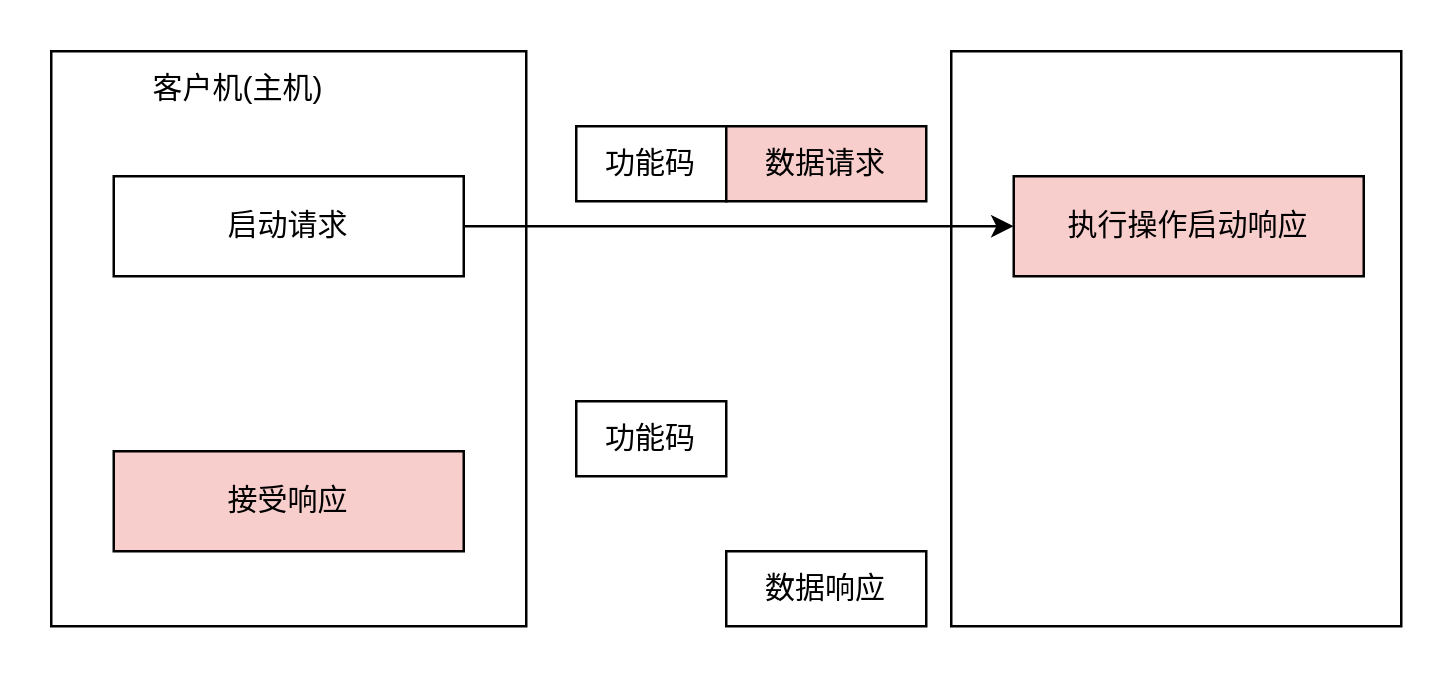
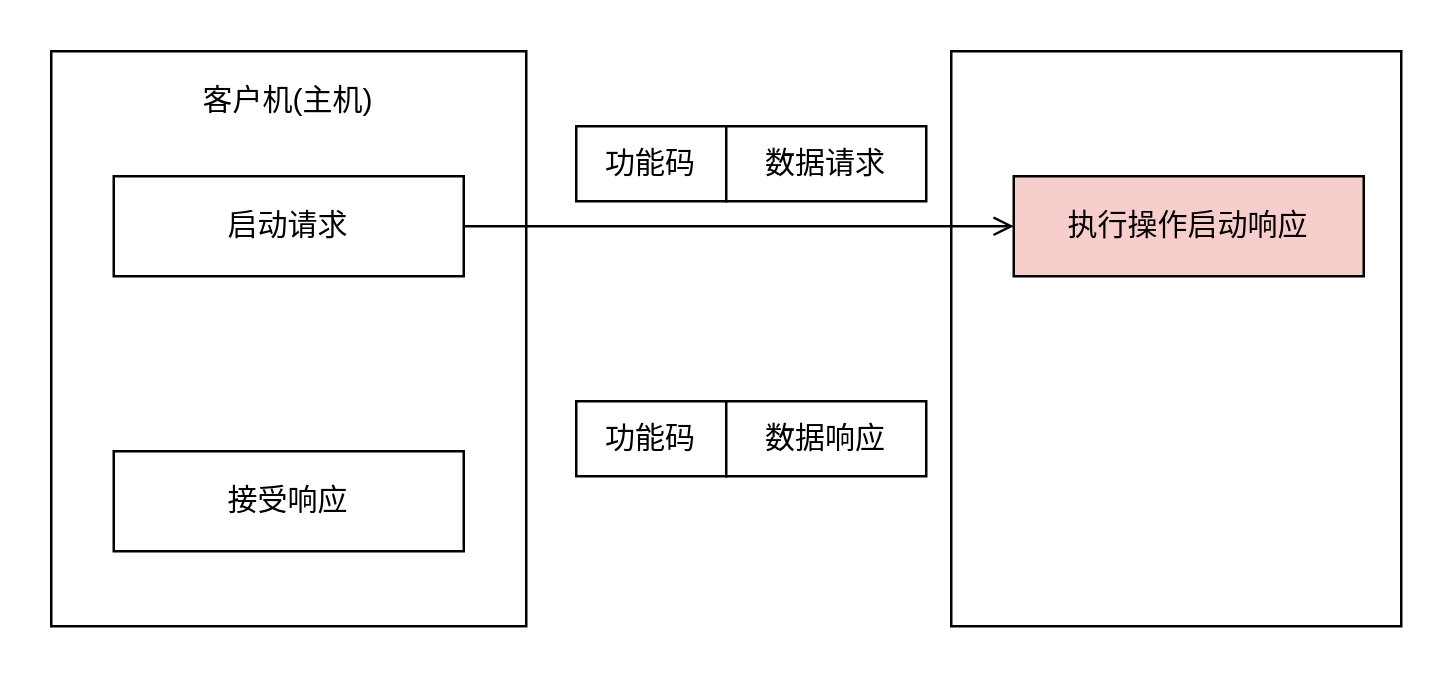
(239, 89) -> (289, 101)
(826, 164) -> (826, 164)
(995, 226) -> (999, 226)
(289, 501) -> (289, 501)
(826, 589) -> (826, 439)
